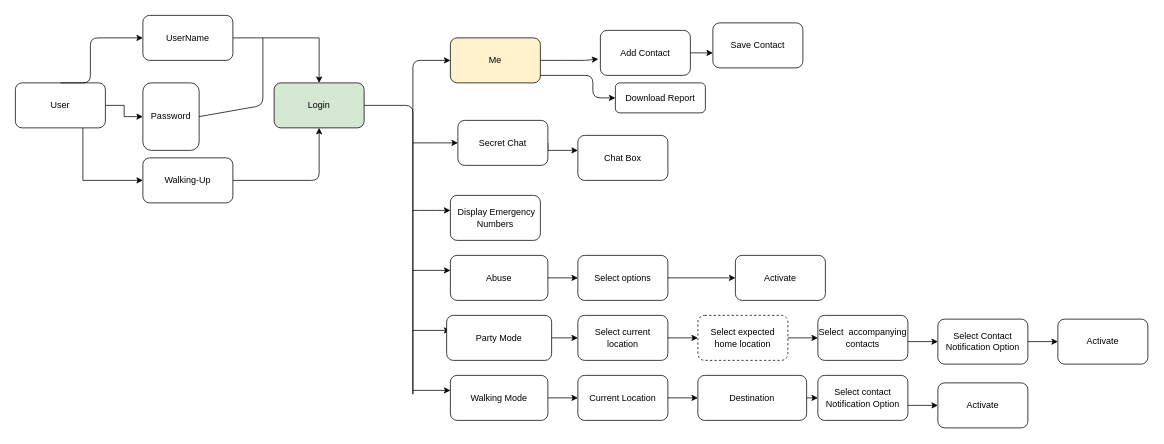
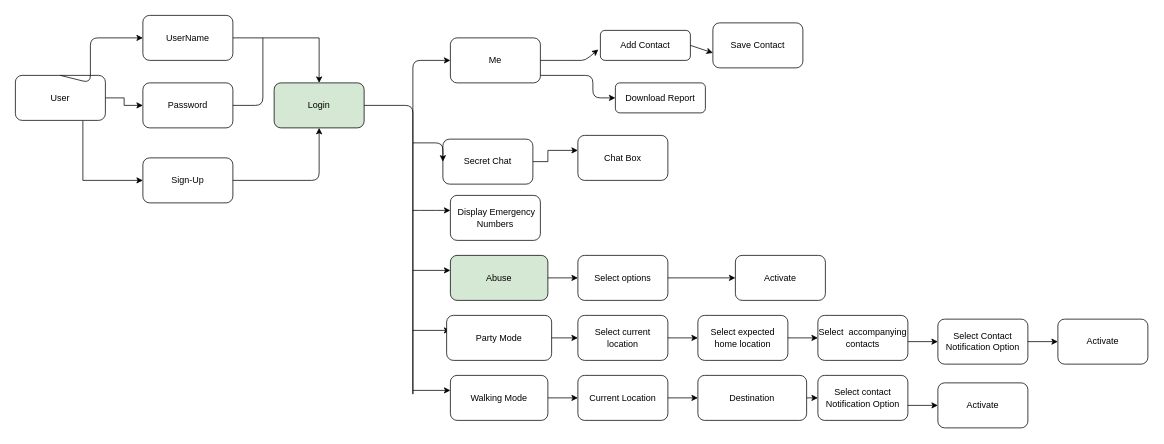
(645, 53) -> (645, 45)
(495, 60) -> (495, 60)
(60, 105) -> (60, 98)
(171, 117) -> (188, 105)
(503, 143) -> (488, 162)
(188, 180) -> (188, 180)
(499, 278) -> (499, 278)
(743, 338) -> (743, 338)
